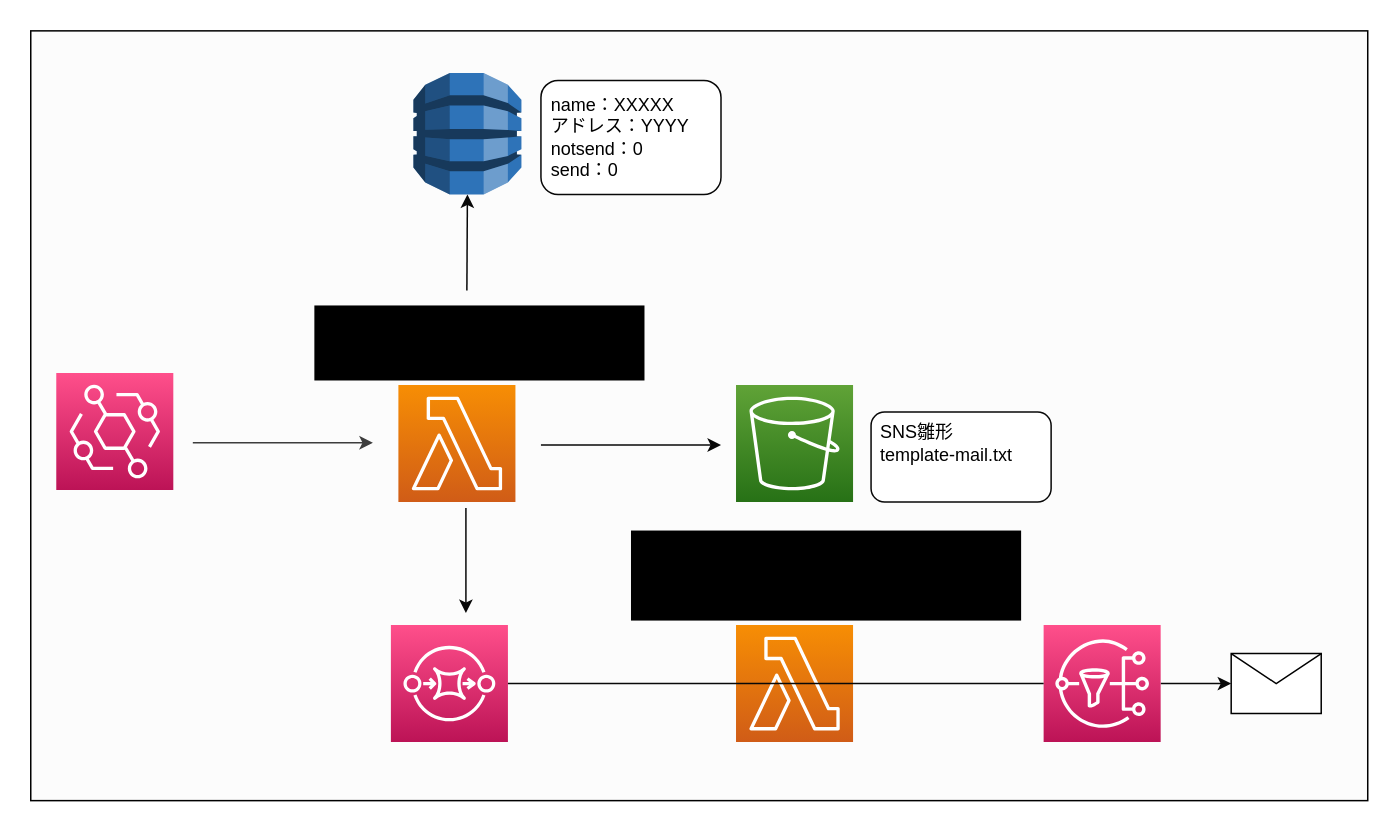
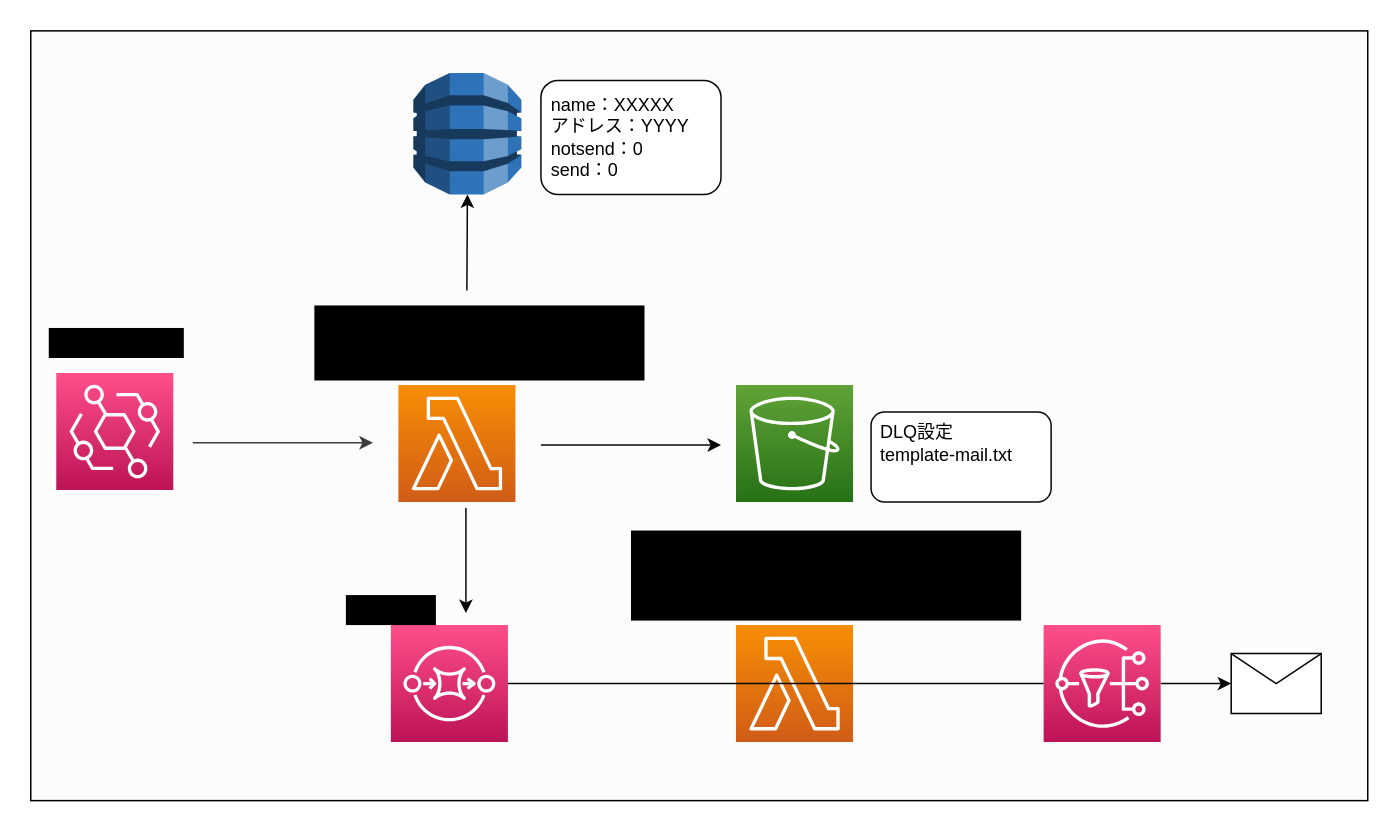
none -> (116, 343)
(947, 443) -> (947, 443)
none -> (391, 610)
